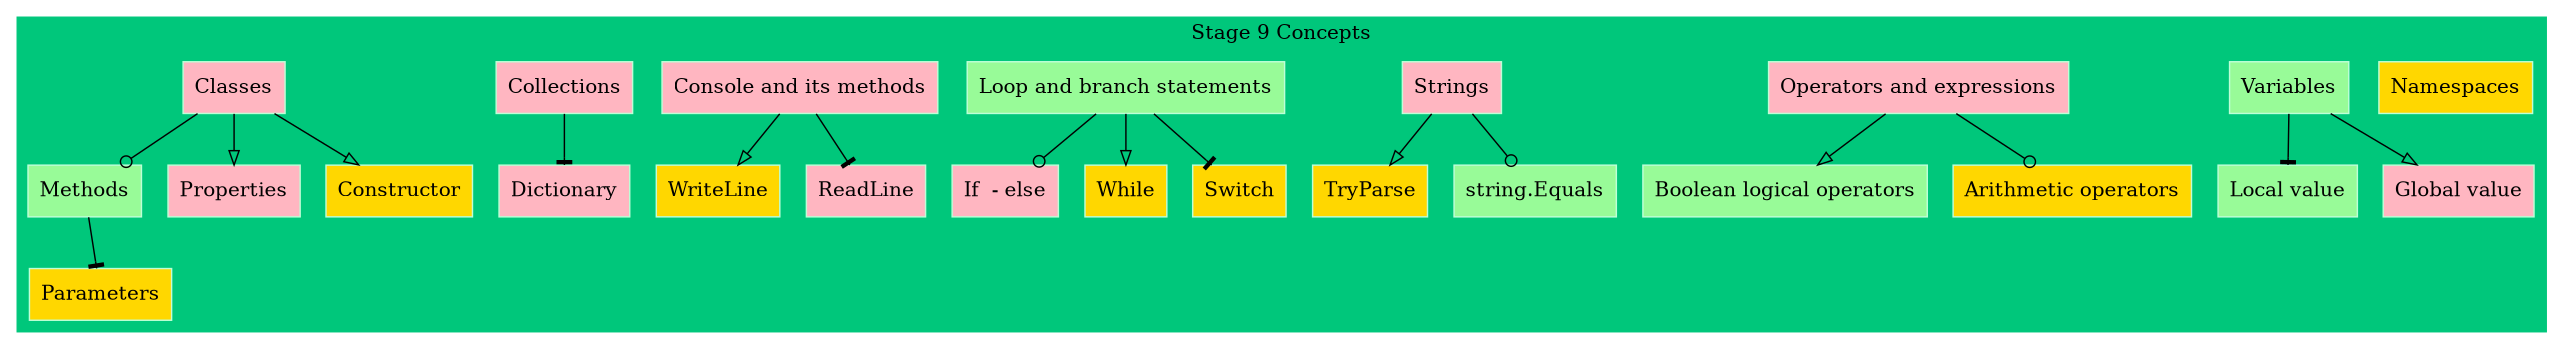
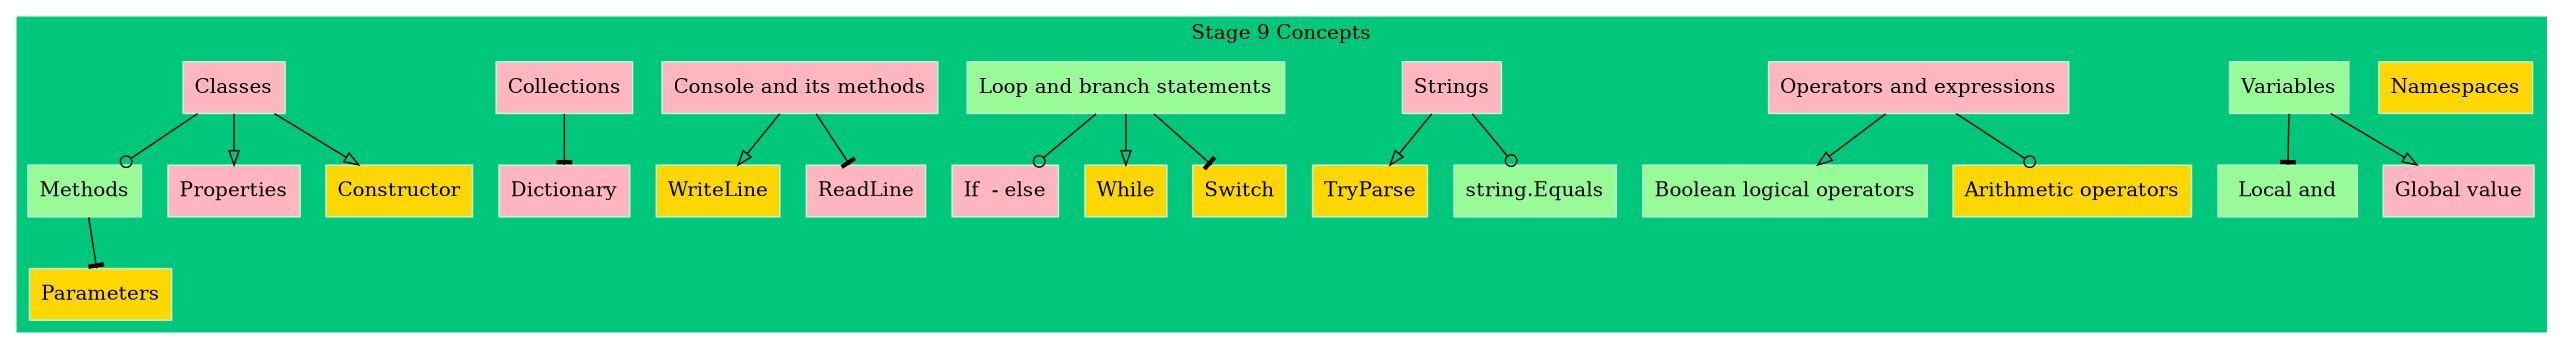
(2288, 191) -> (2288, 191)
